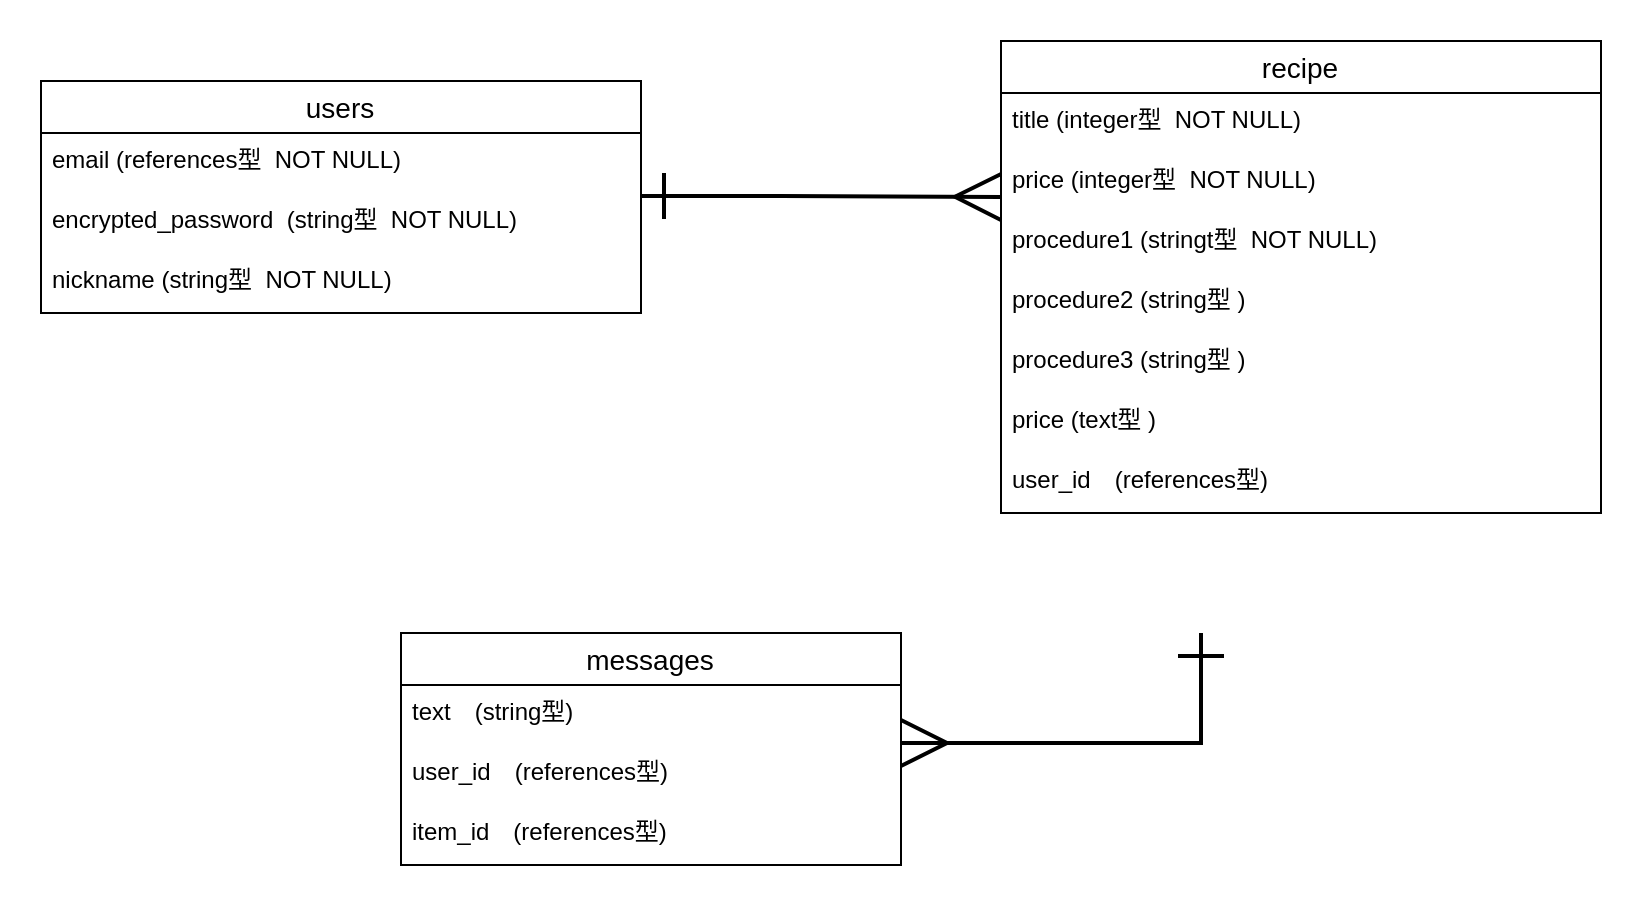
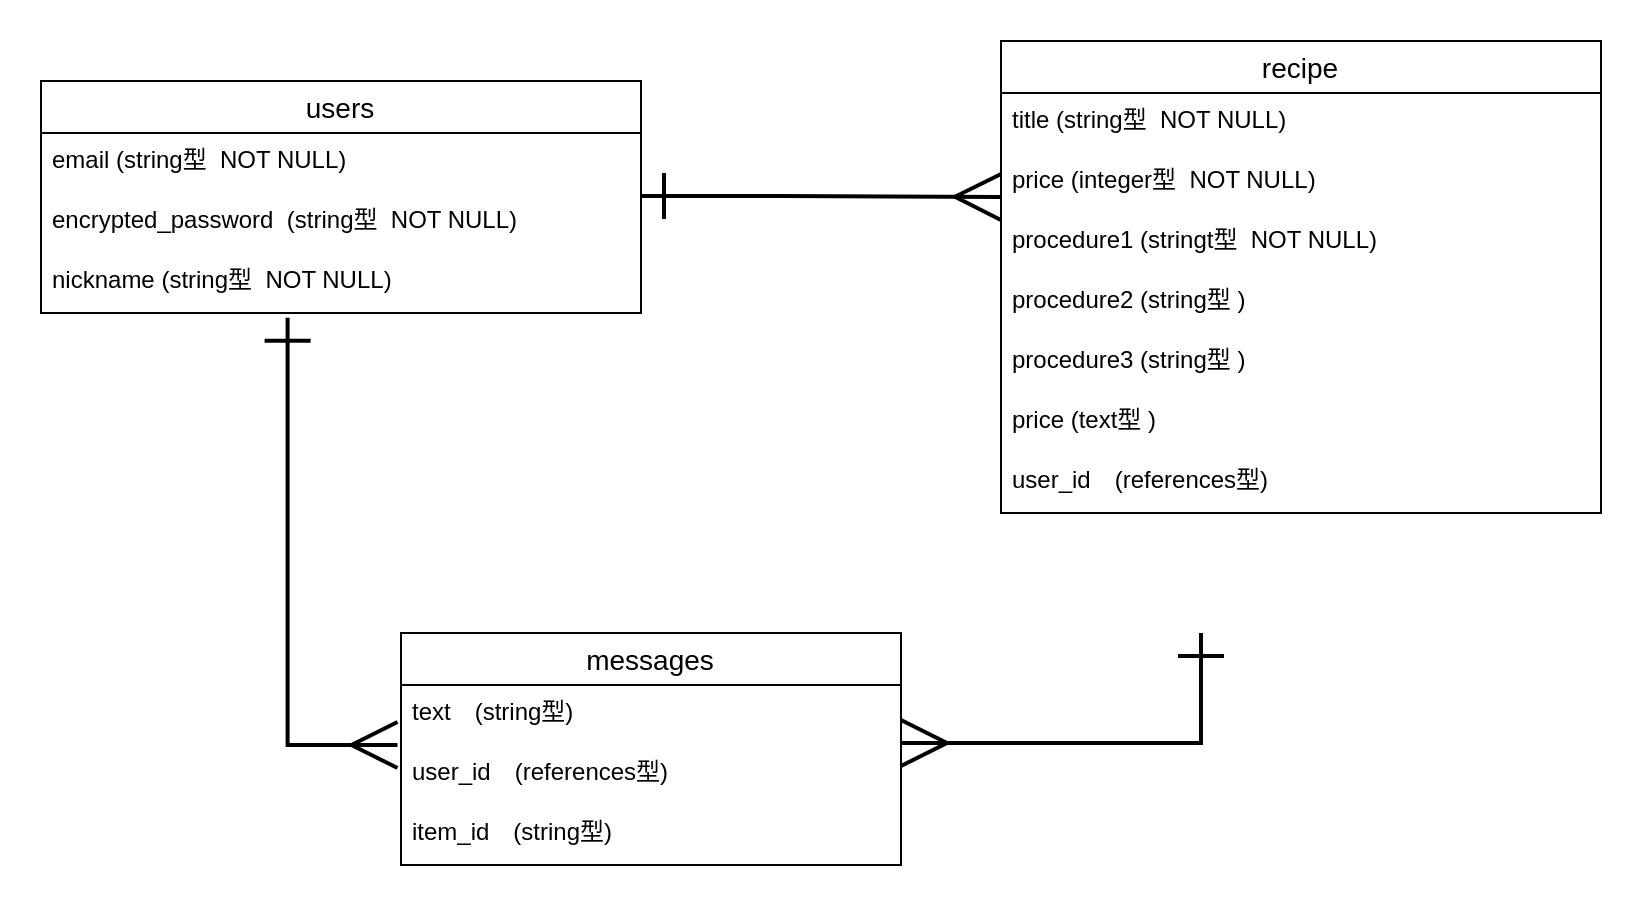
(1173, 120) -> (1167, 120)
(237, 160) -> (207, 160)
none -> (288, 586)
(557, 832) -> (527, 832)
